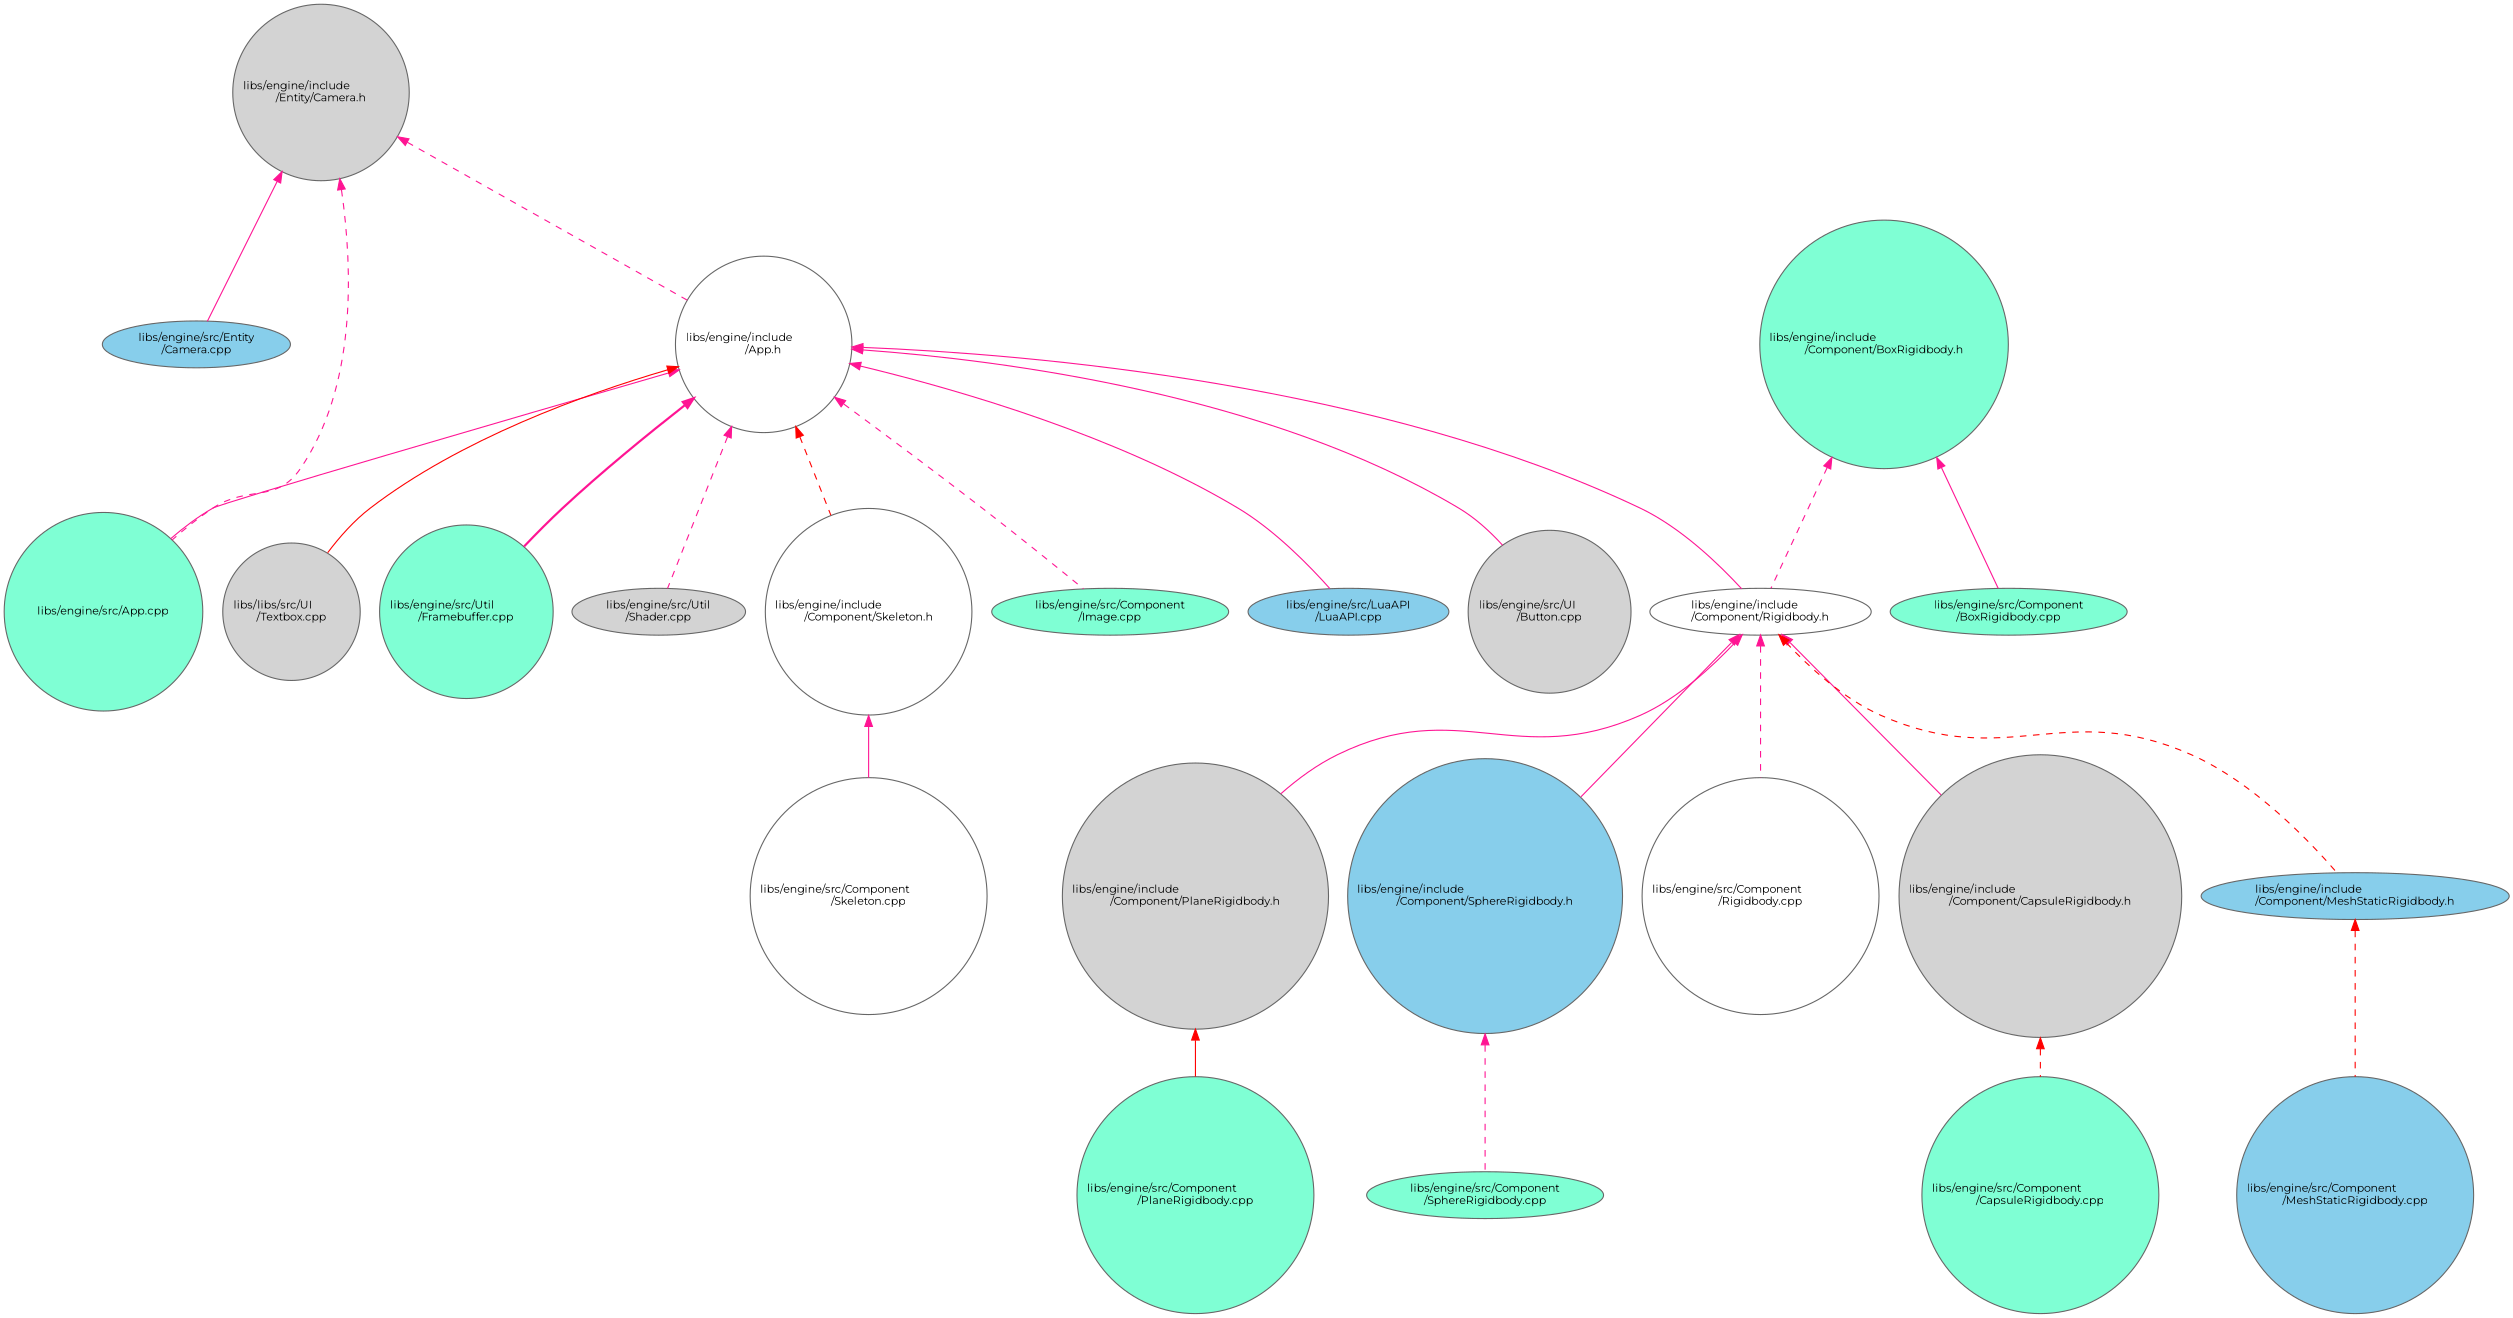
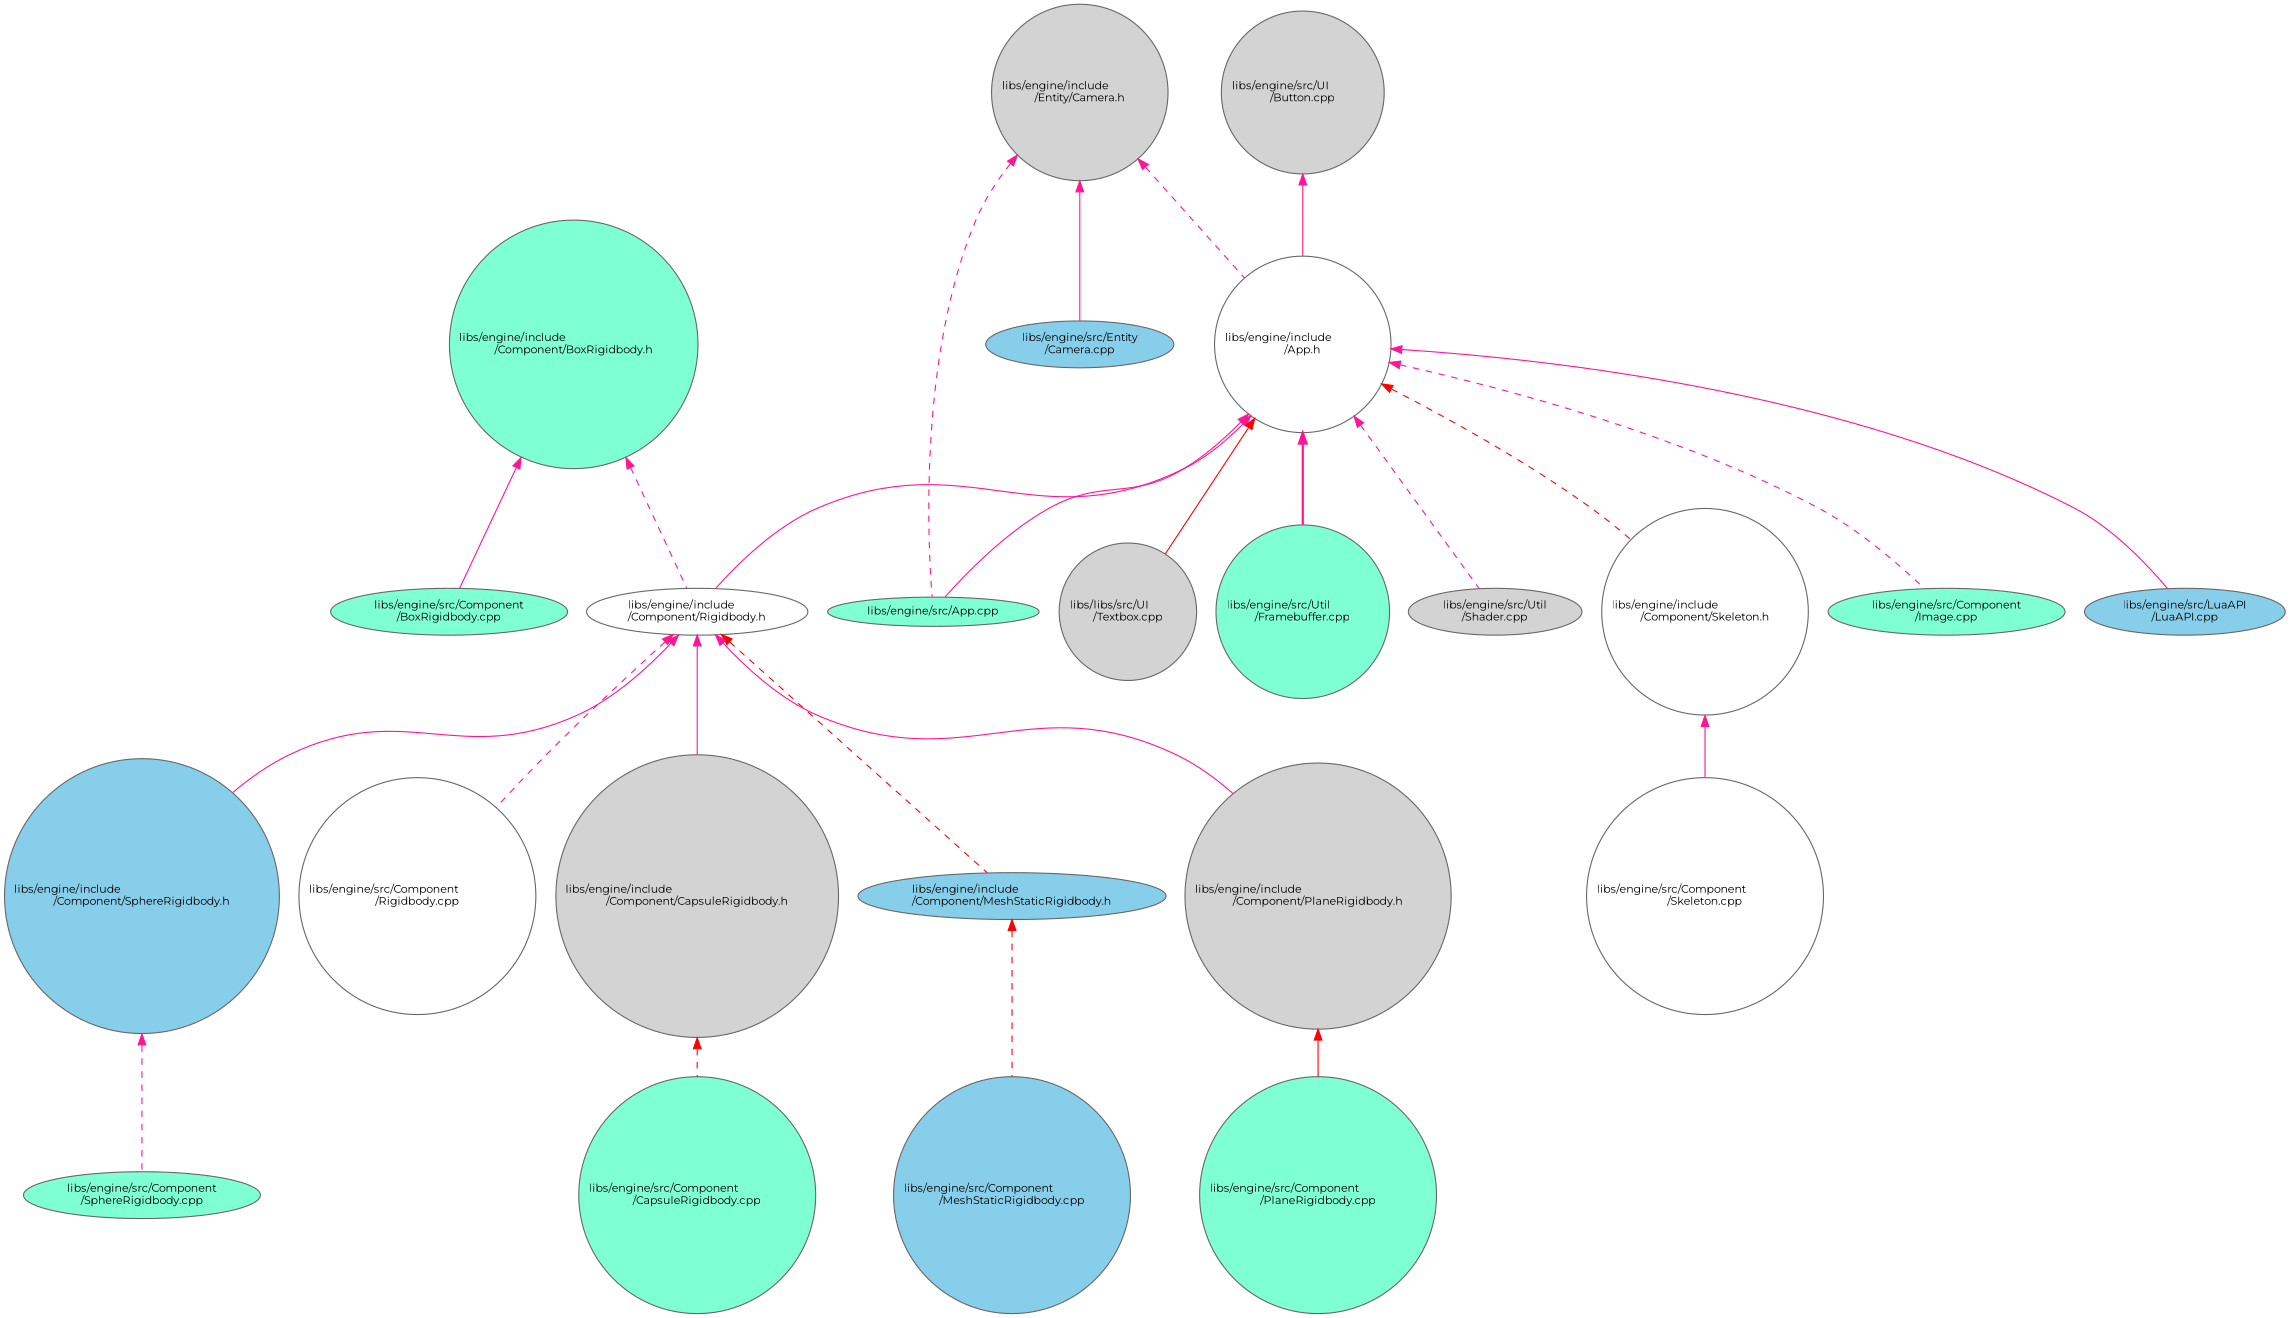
(1198, 404) -> (1303, 221)
(103, 612) -> (933, 612)
